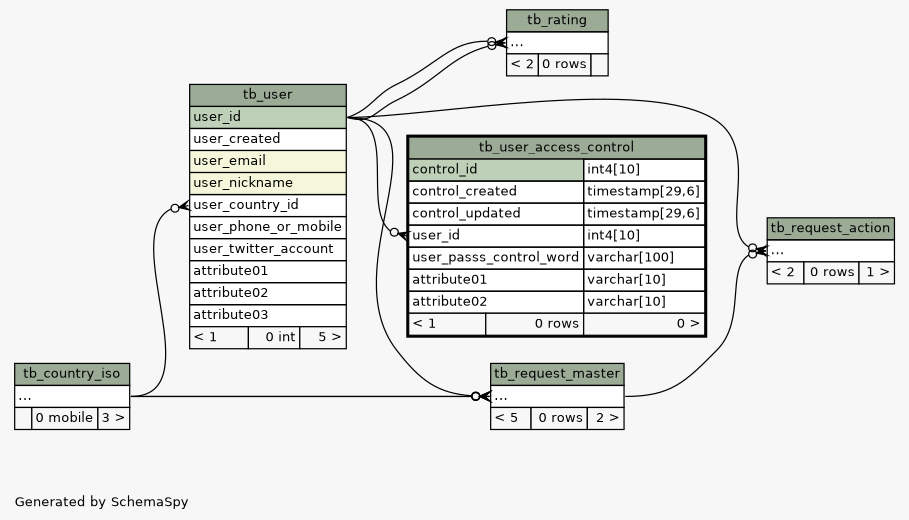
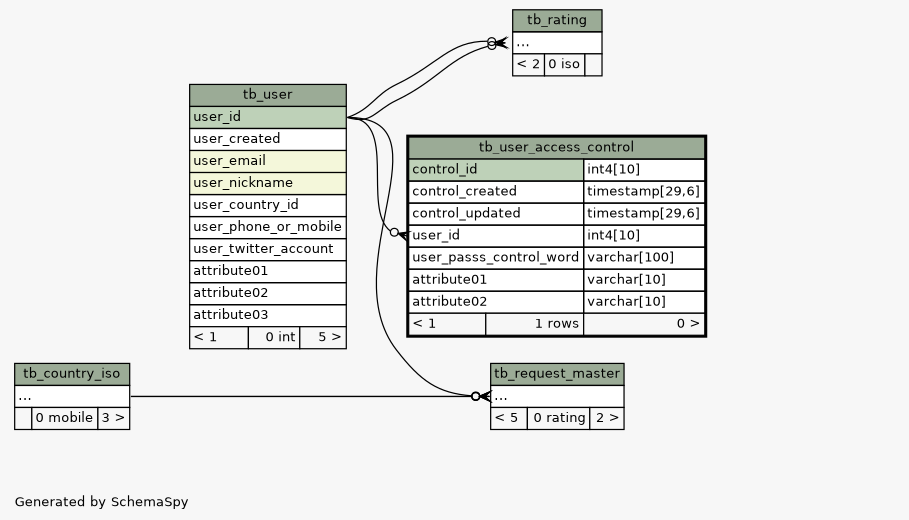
(565, 64) -> (565, 64)
(831, 251) -> none
(161, 310) -> none
(557, 324) -> (557, 324)
(561, 418) -> (560, 418)
